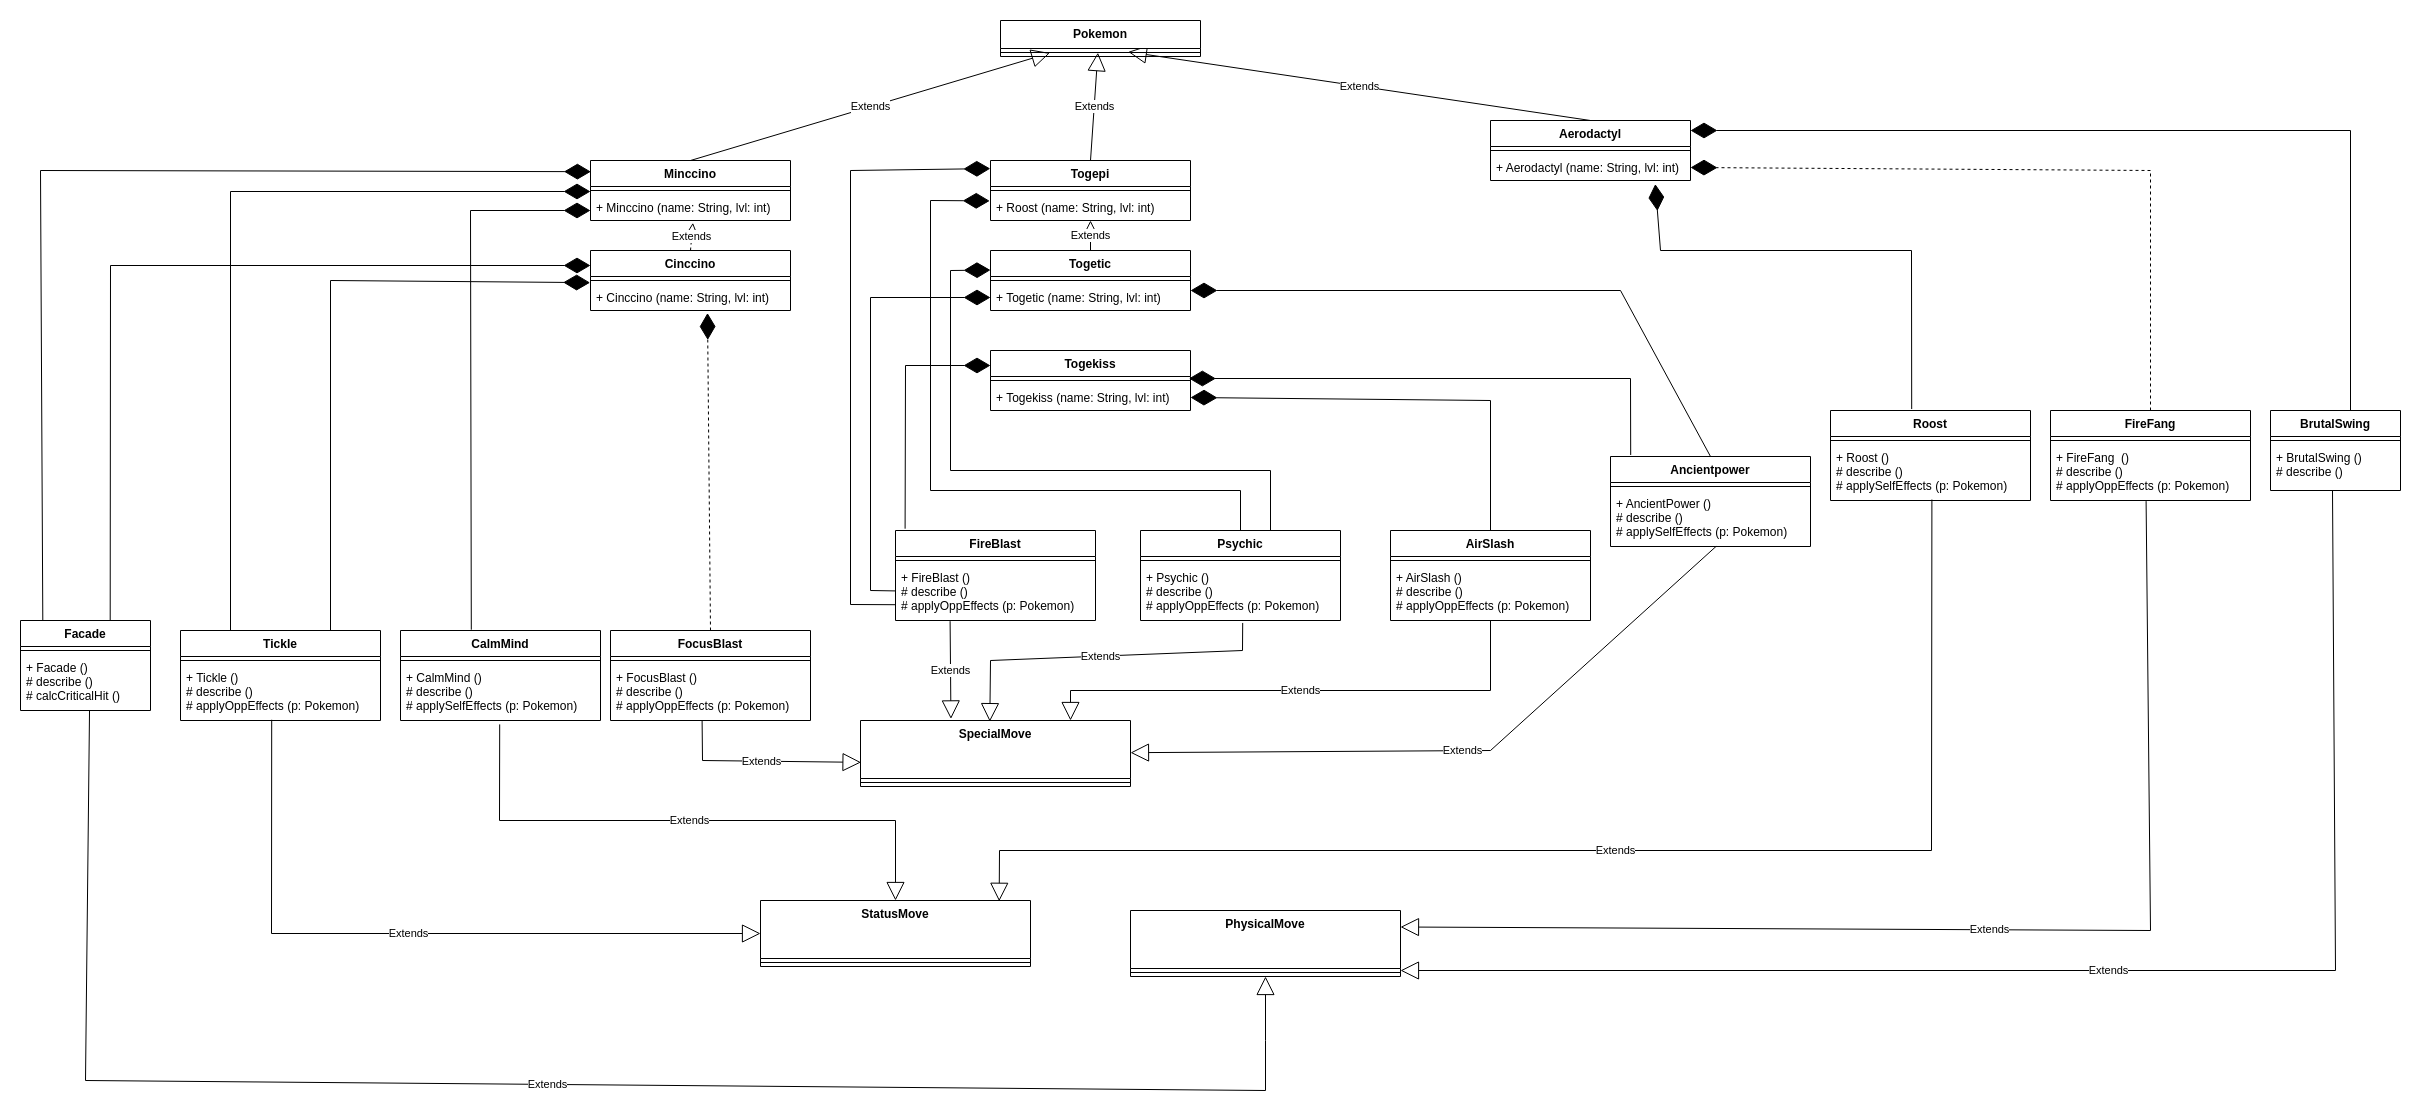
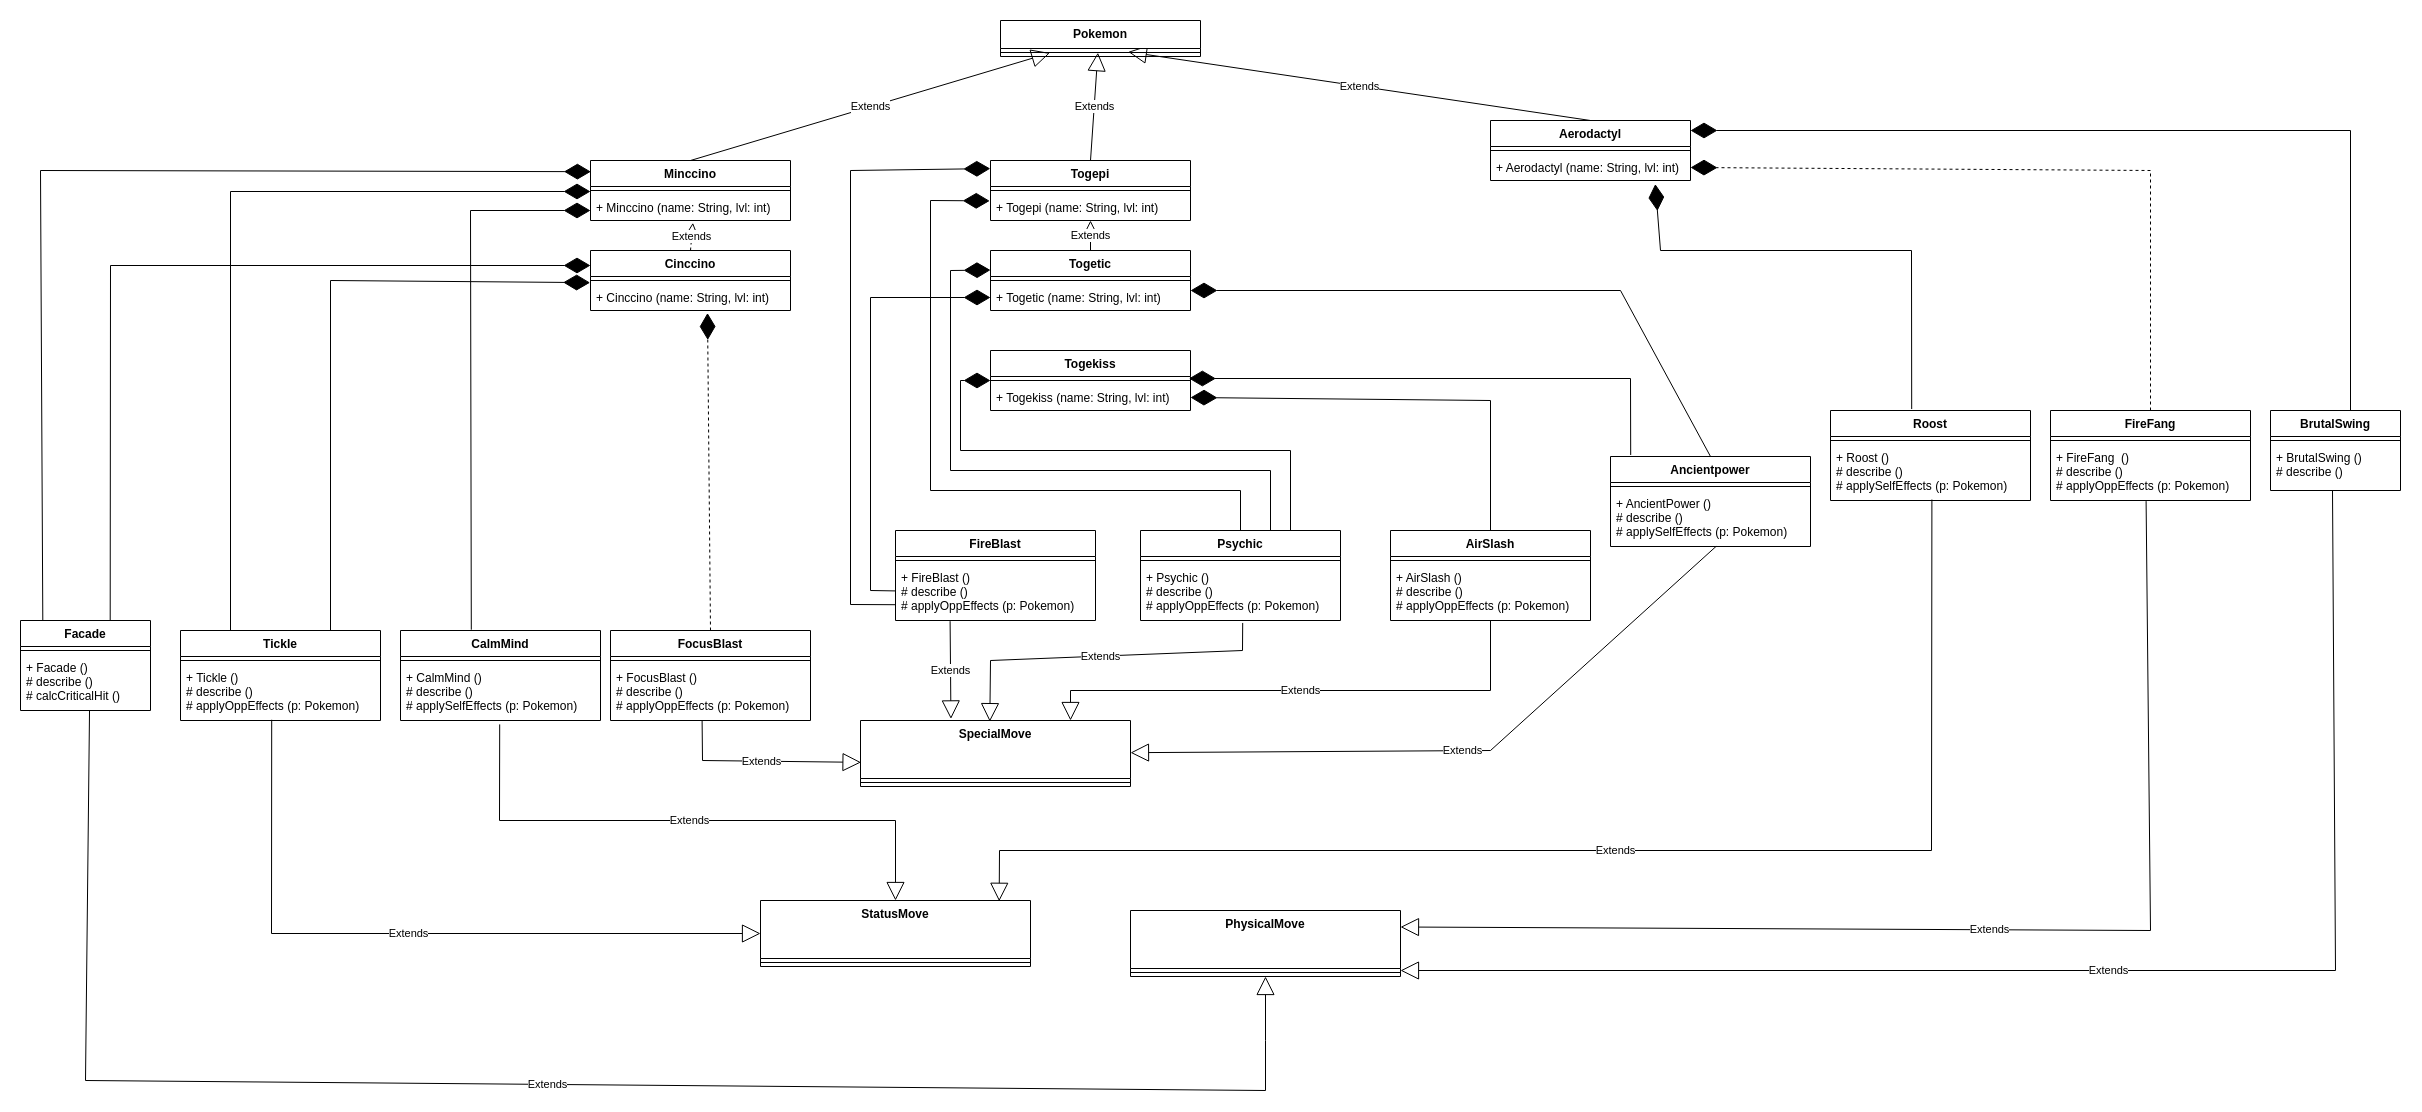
(1085, 208) -> (1087, 208)
(905, 418) -> none
none -> (1129, 451)
